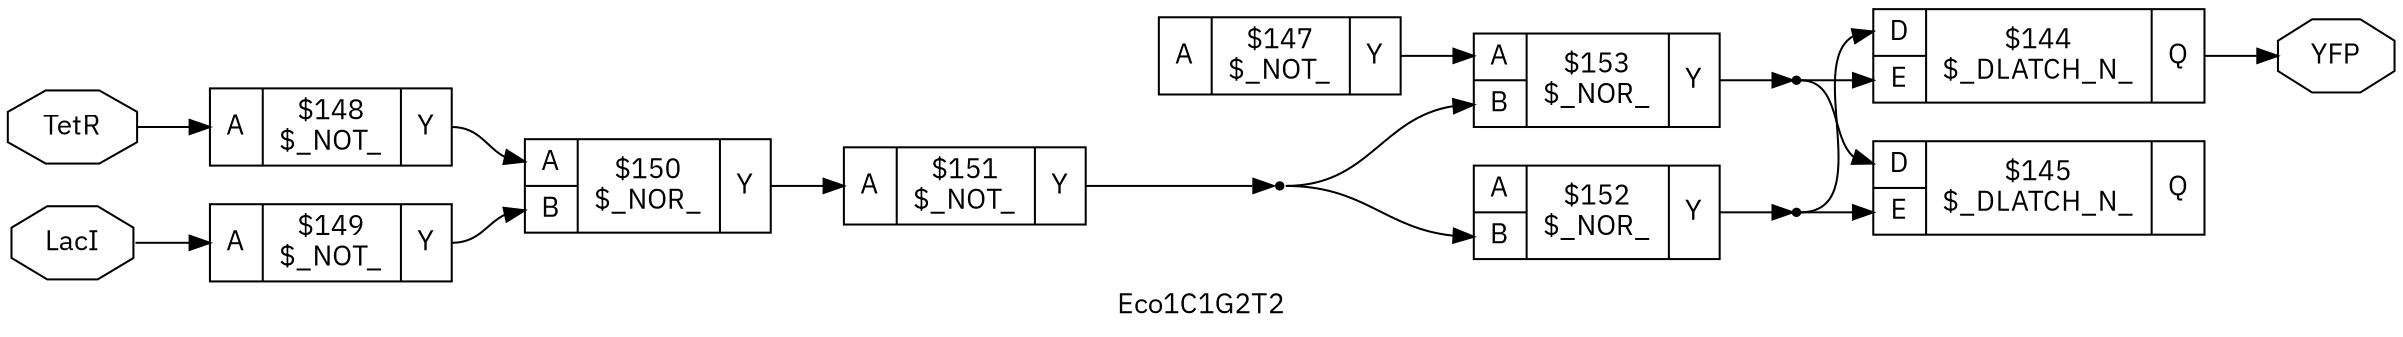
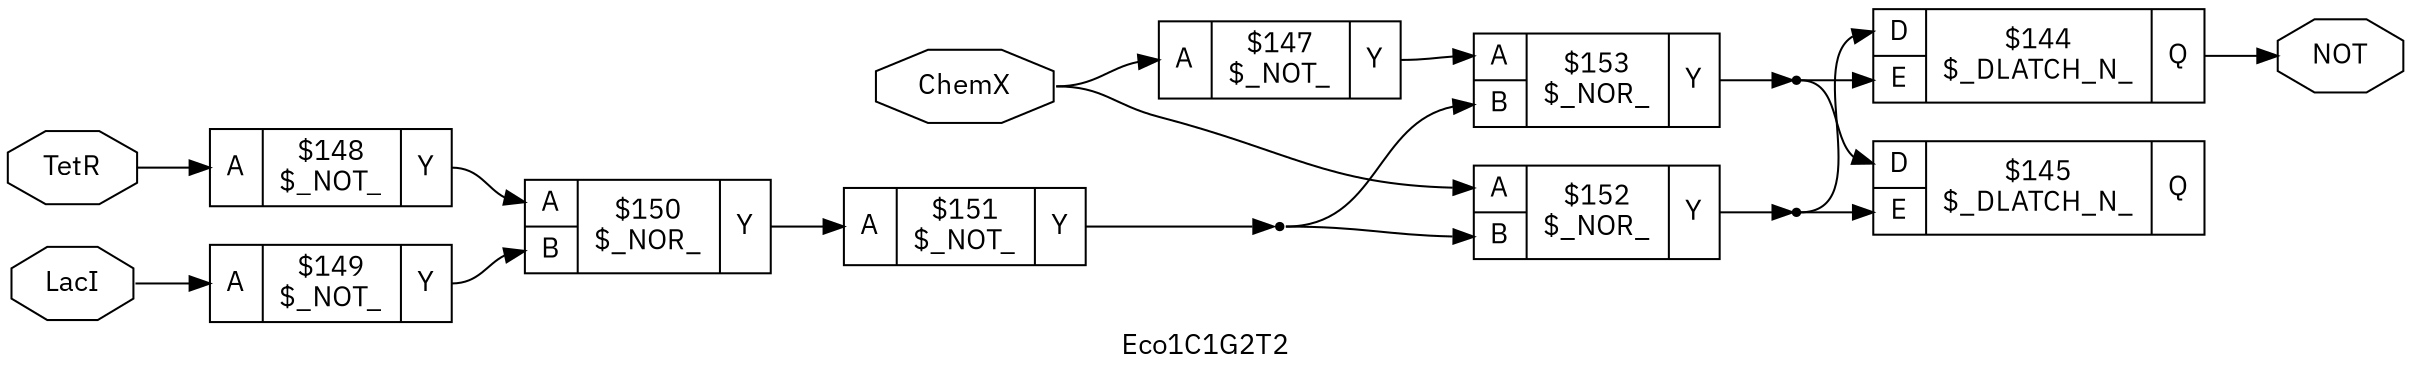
(2336, 56) -> (2341, 56)
none -> (965, 86)
